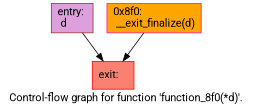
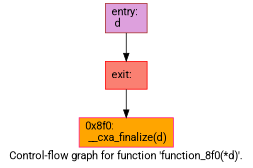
(154, 24) -> (126, 138)
(136, 44) -> (126, 100)
